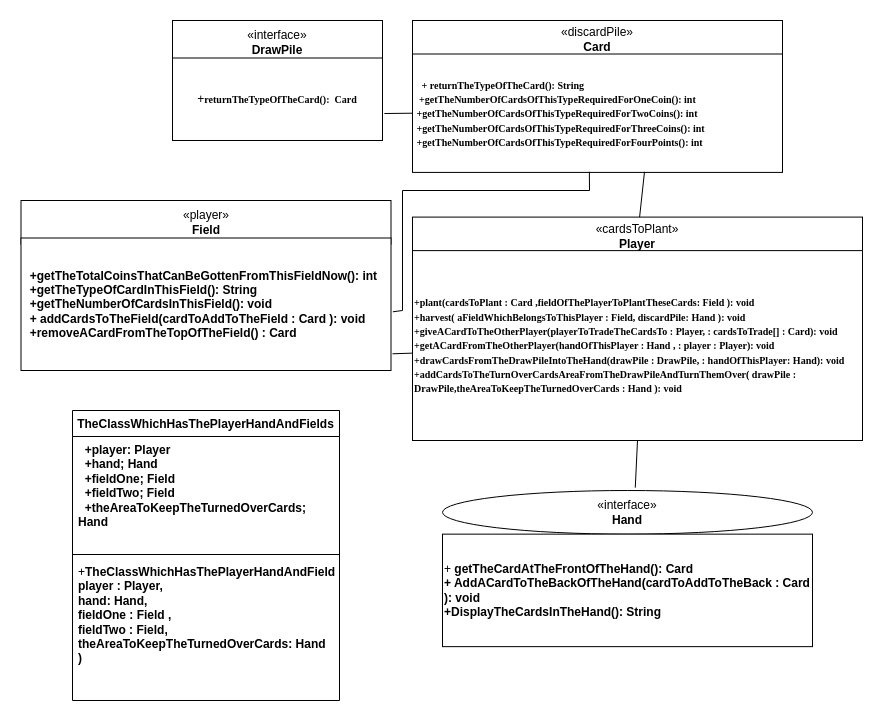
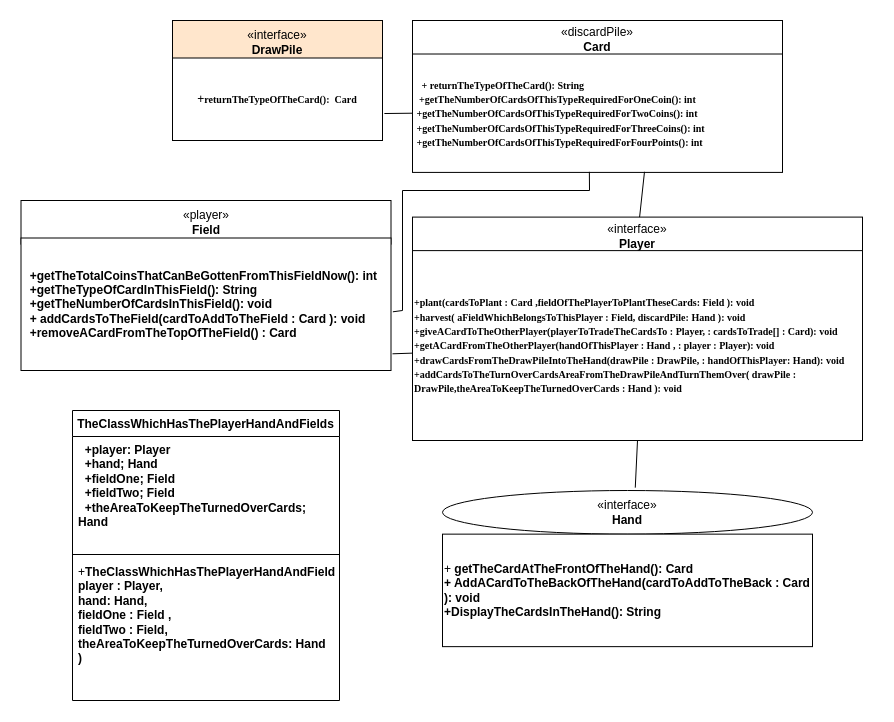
(278, 42) -> (278, 42)
(638, 237) -> (638, 237)
